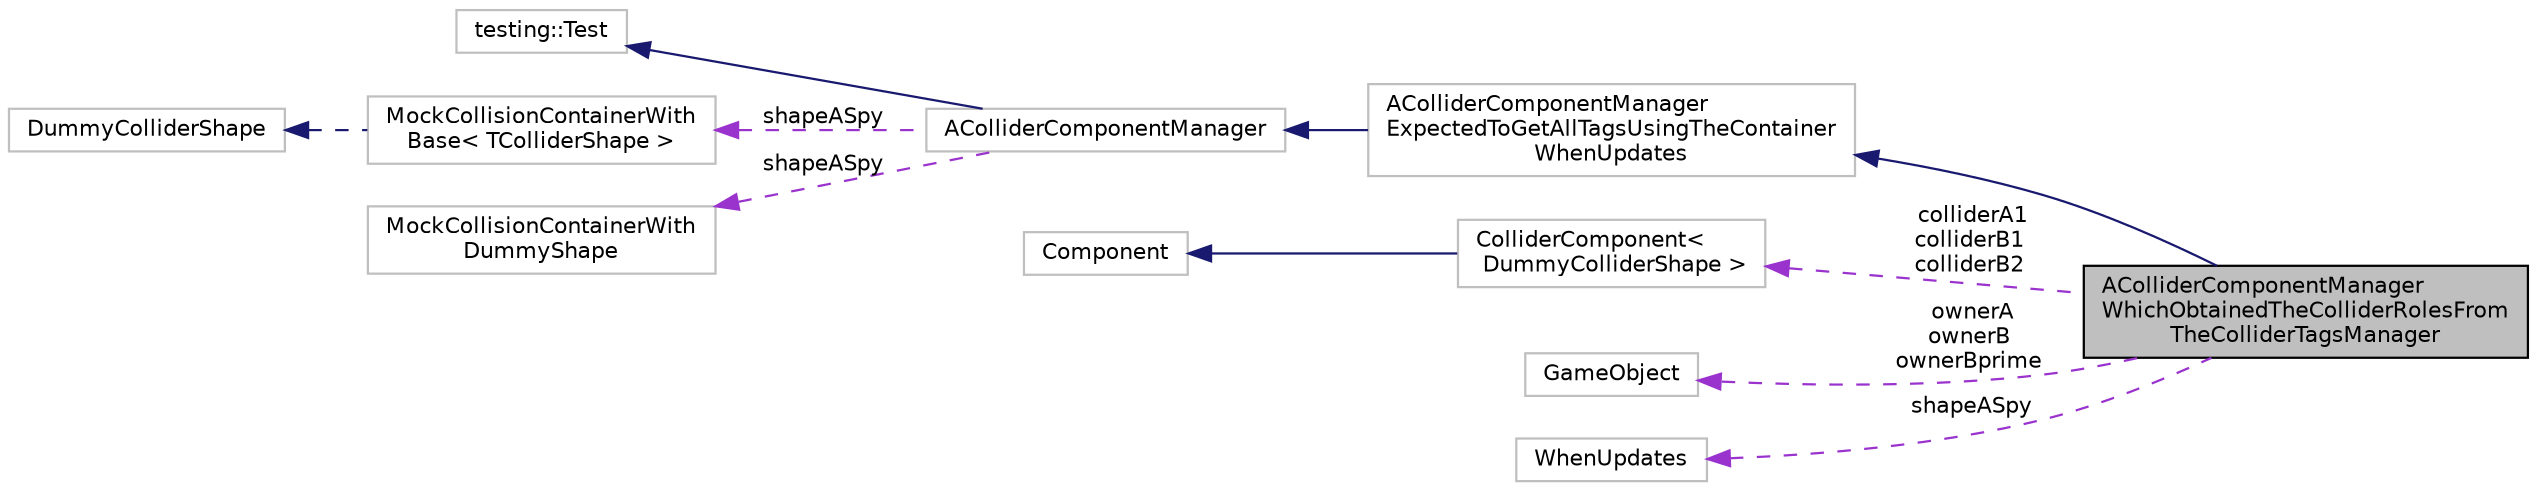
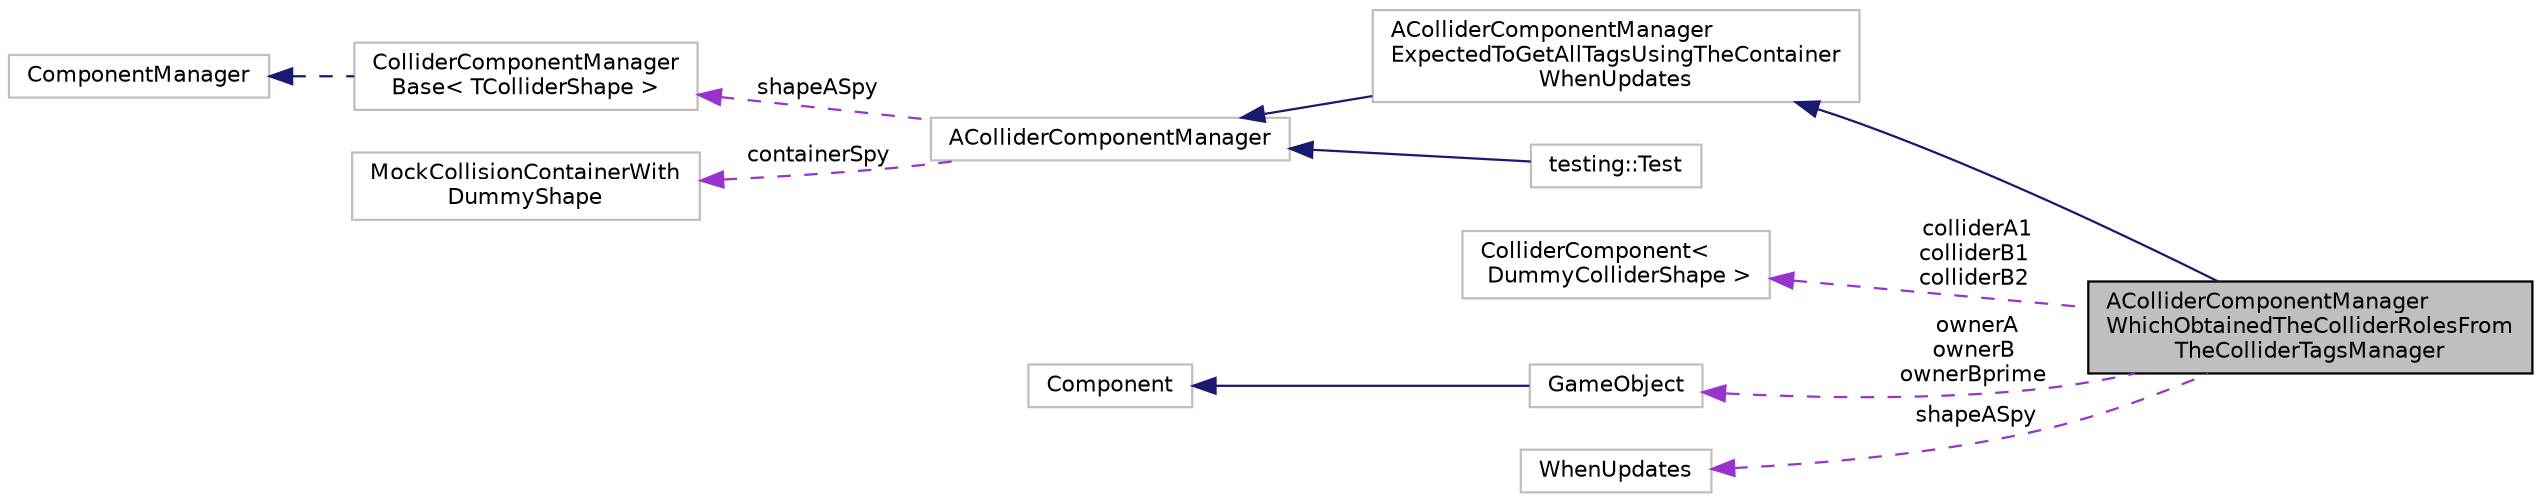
(816, 79) -> (1422, 156)
(147, 130) -> (139, 76)
(542, 130) -> (526, 76)
(821, 165) -> (815, 156)
(1334, 253) -> (1373, 386)
